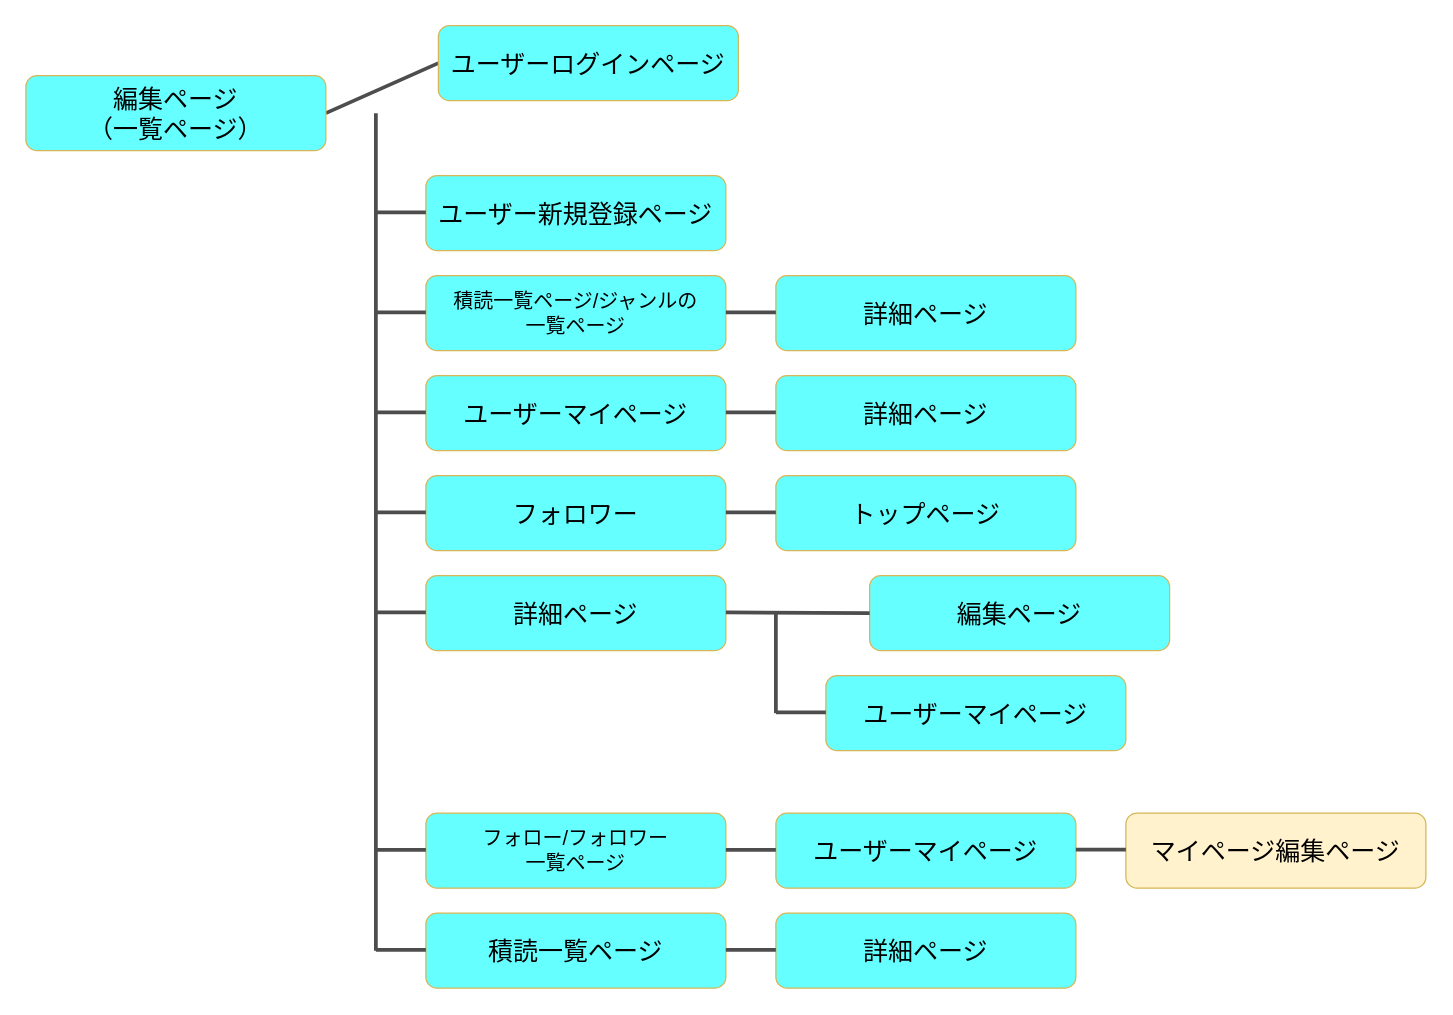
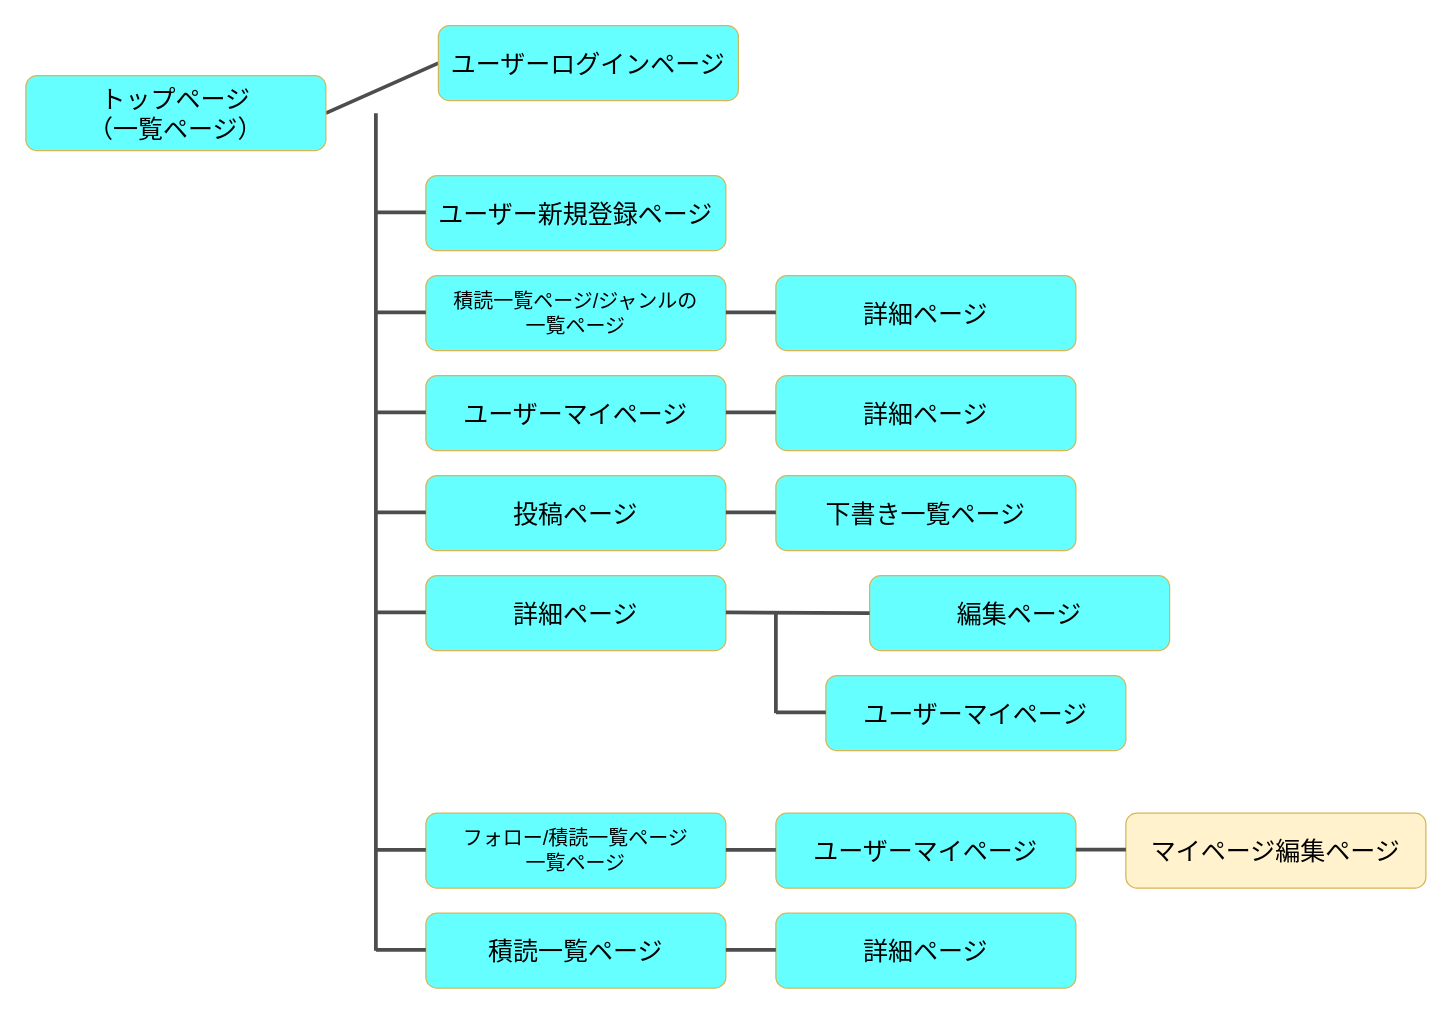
(176, 113) -> (176, 113)
(576, 513) -> (576, 513)
(926, 513) -> (926, 513)
(576, 851) -> (576, 851)
